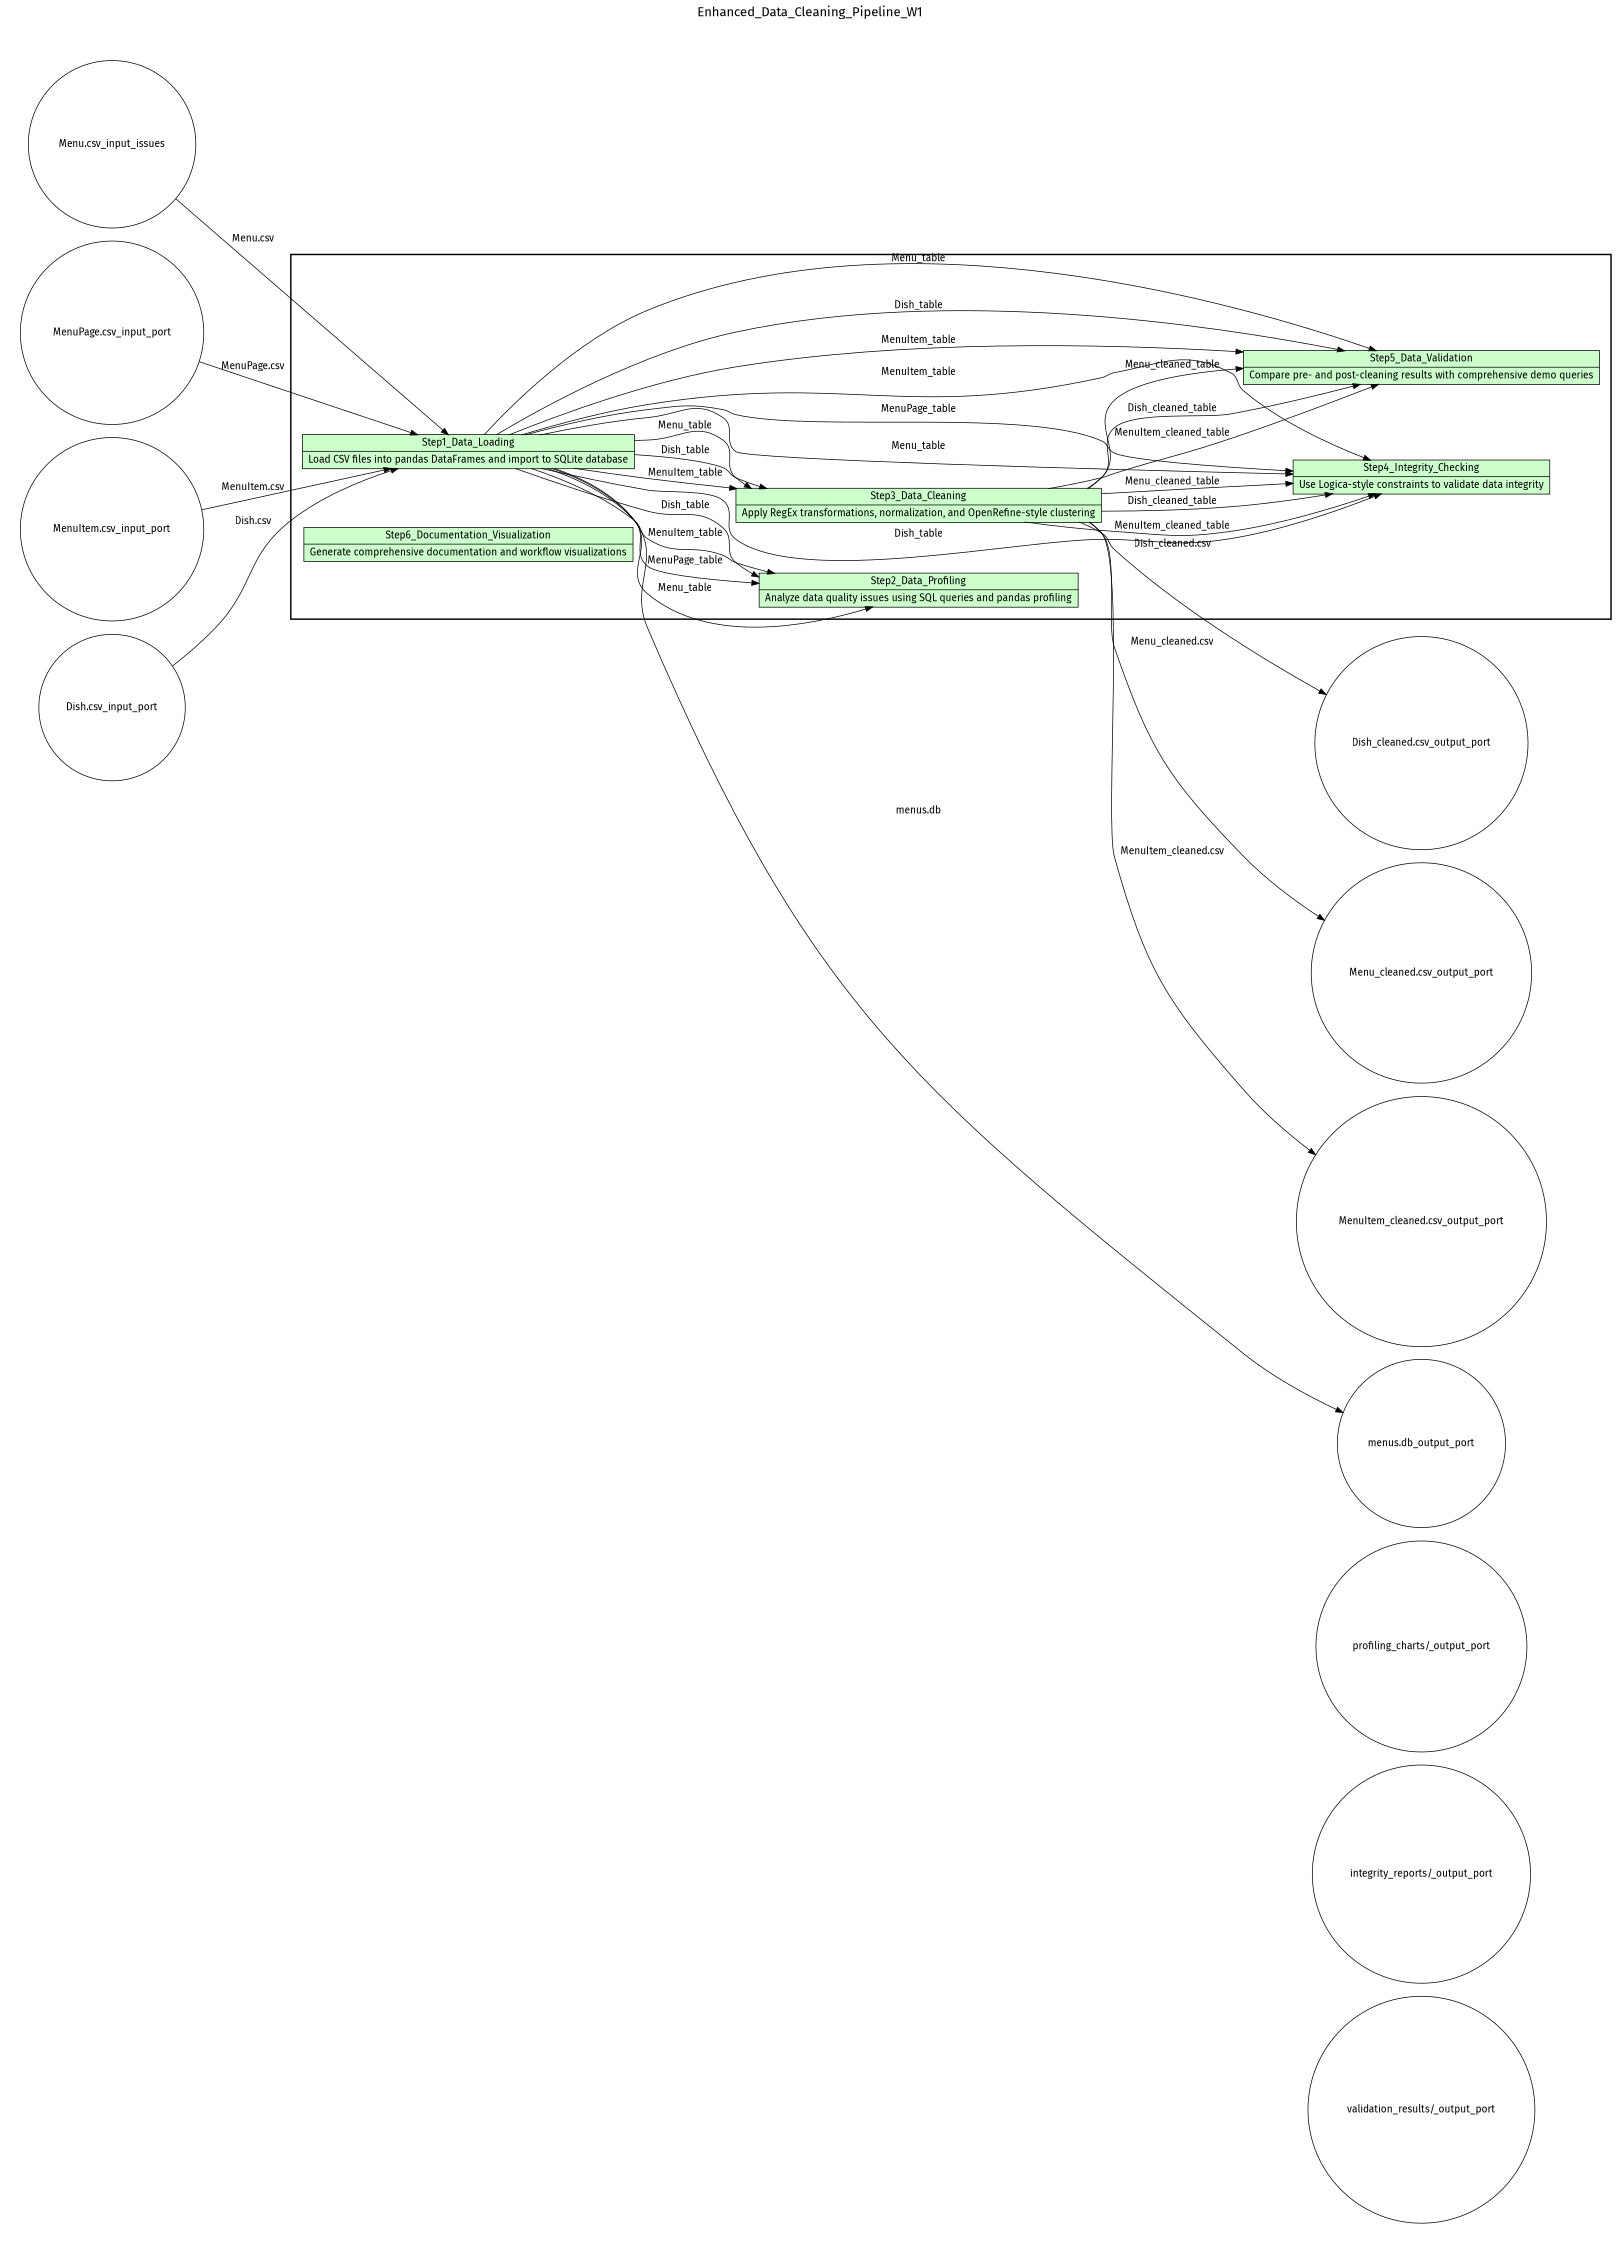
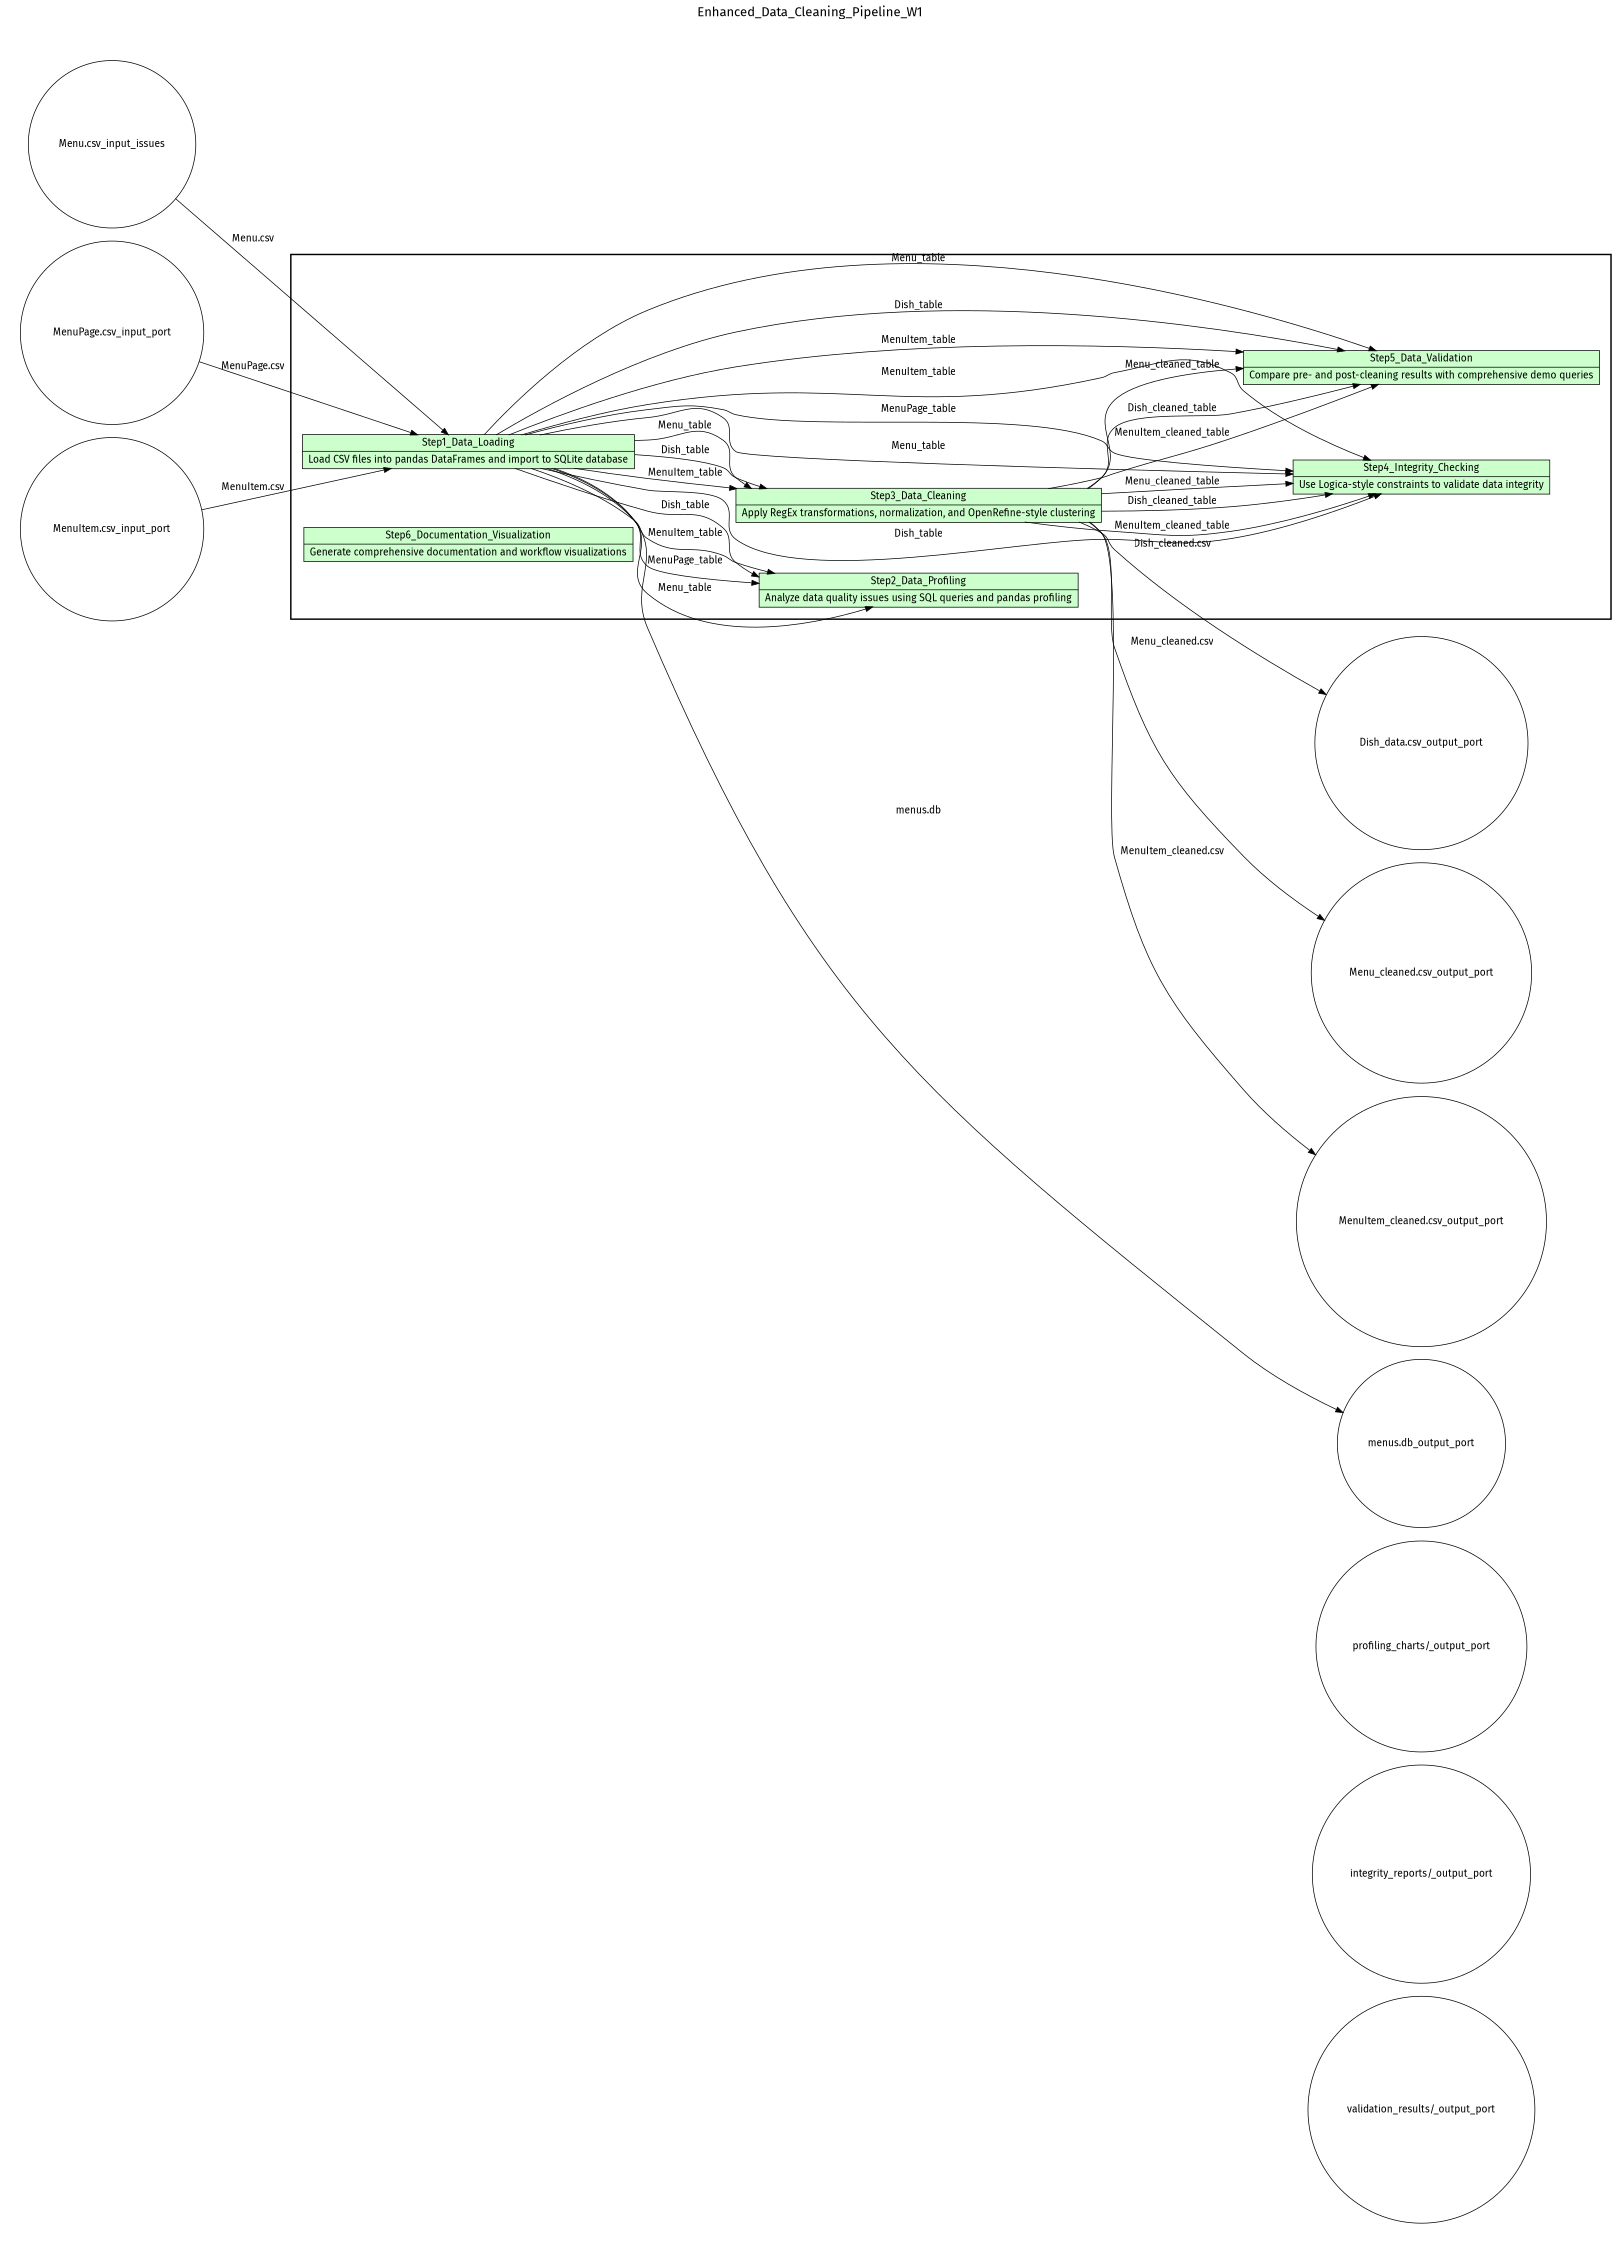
(112, 708) -> none
(1421, 743) -> (1421, 743)
